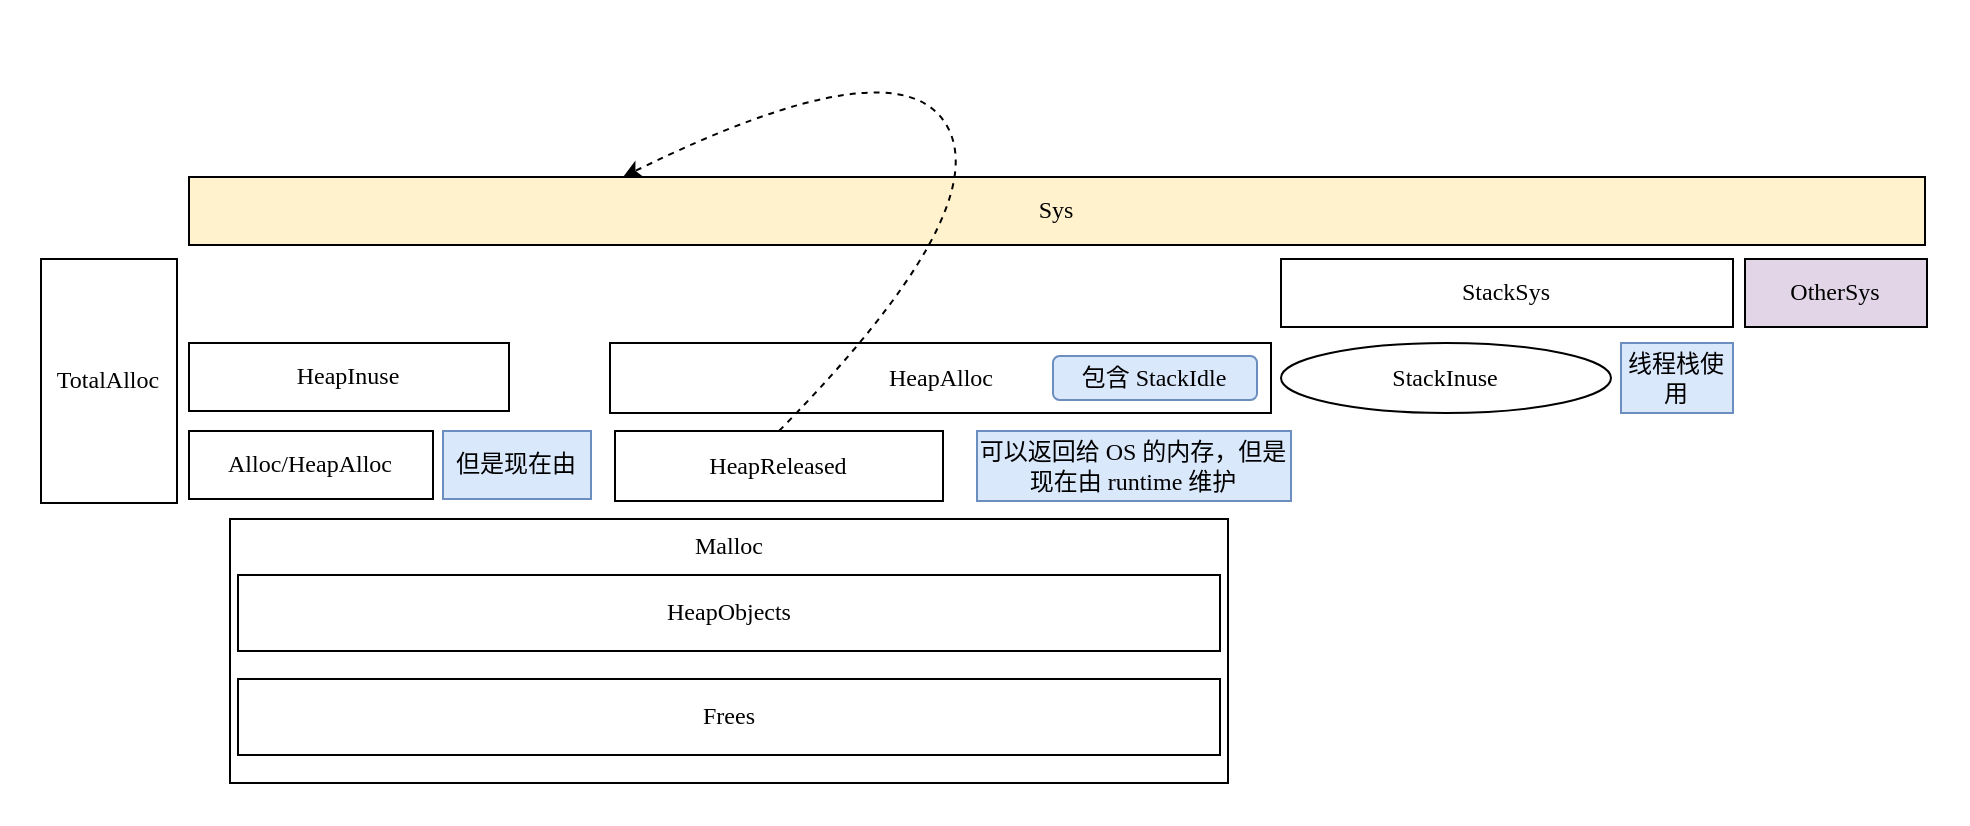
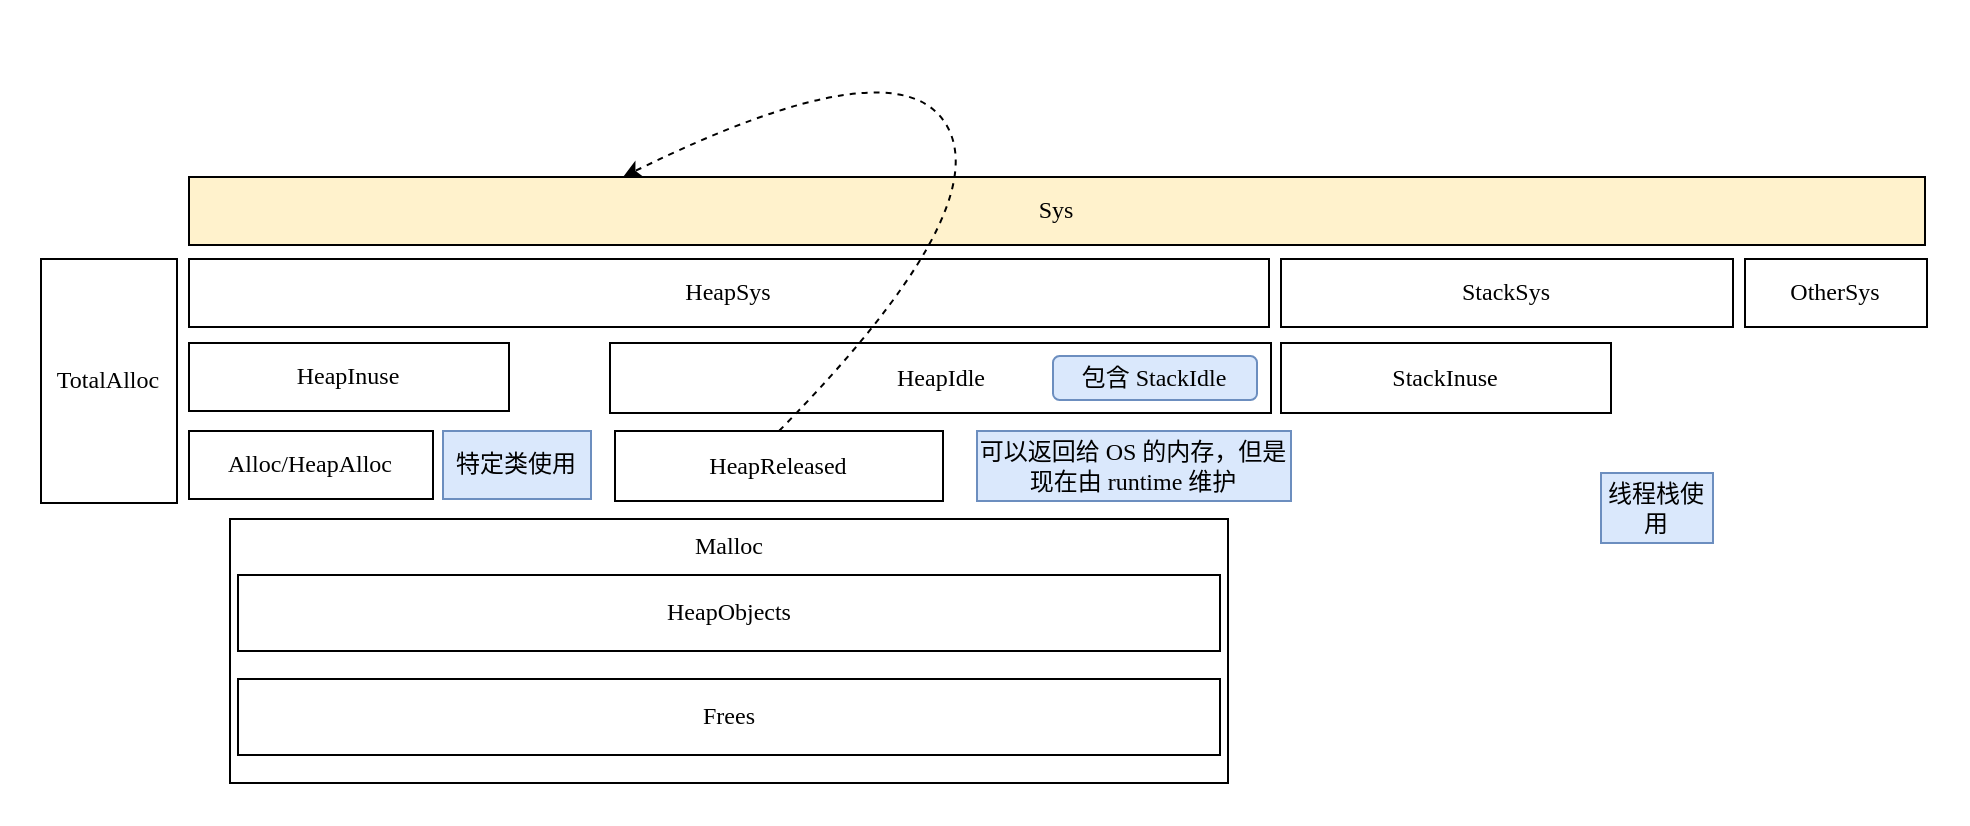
none -> (729, 293)
(1836, 293) -> (1836, 293)
(1446, 378) -> (1446, 378)
(1677, 378) -> (1657, 508)
(942, 379) -> (942, 379)
(517, 465) -> (517, 465)
